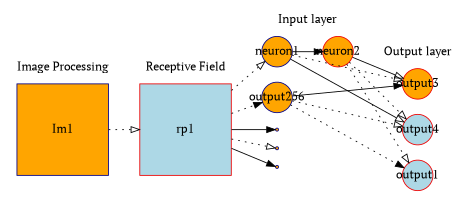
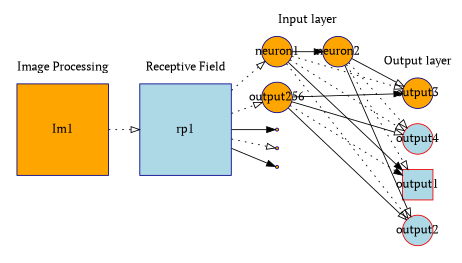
(338, 52) -> (338, 52)
(418, 84) -> (418, 93)
(338, 86) -> (338, 90)
none -> (337, 108)
(243, 109) -> (243, 109)
(343, 113) -> (335, 115)
(186, 130) -> (186, 130)
(418, 175) -> (418, 185)
none -> (418, 230)
